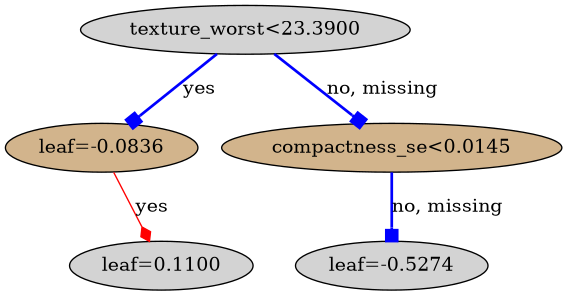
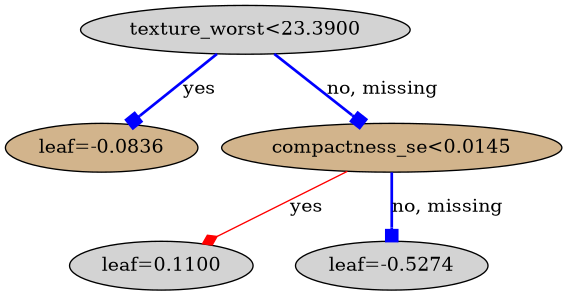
(128, 200) -> (282, 204)
